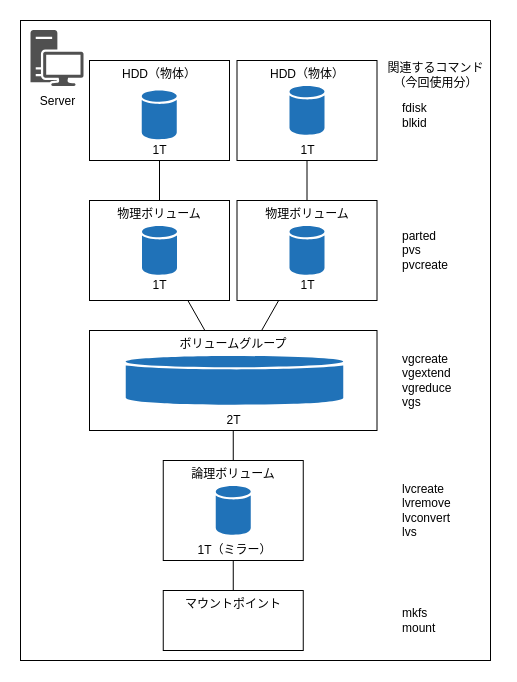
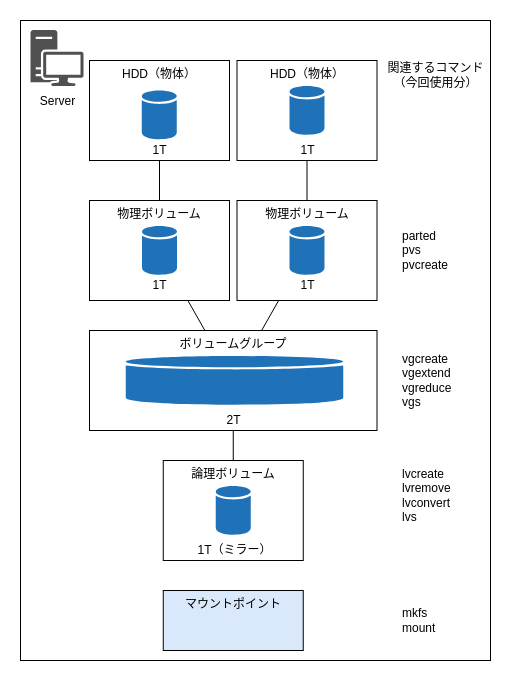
(426, 115) -> none
(436, 511) -> (436, 496)
(233, 576) -> none
(233, 621) -> (233, 621)
